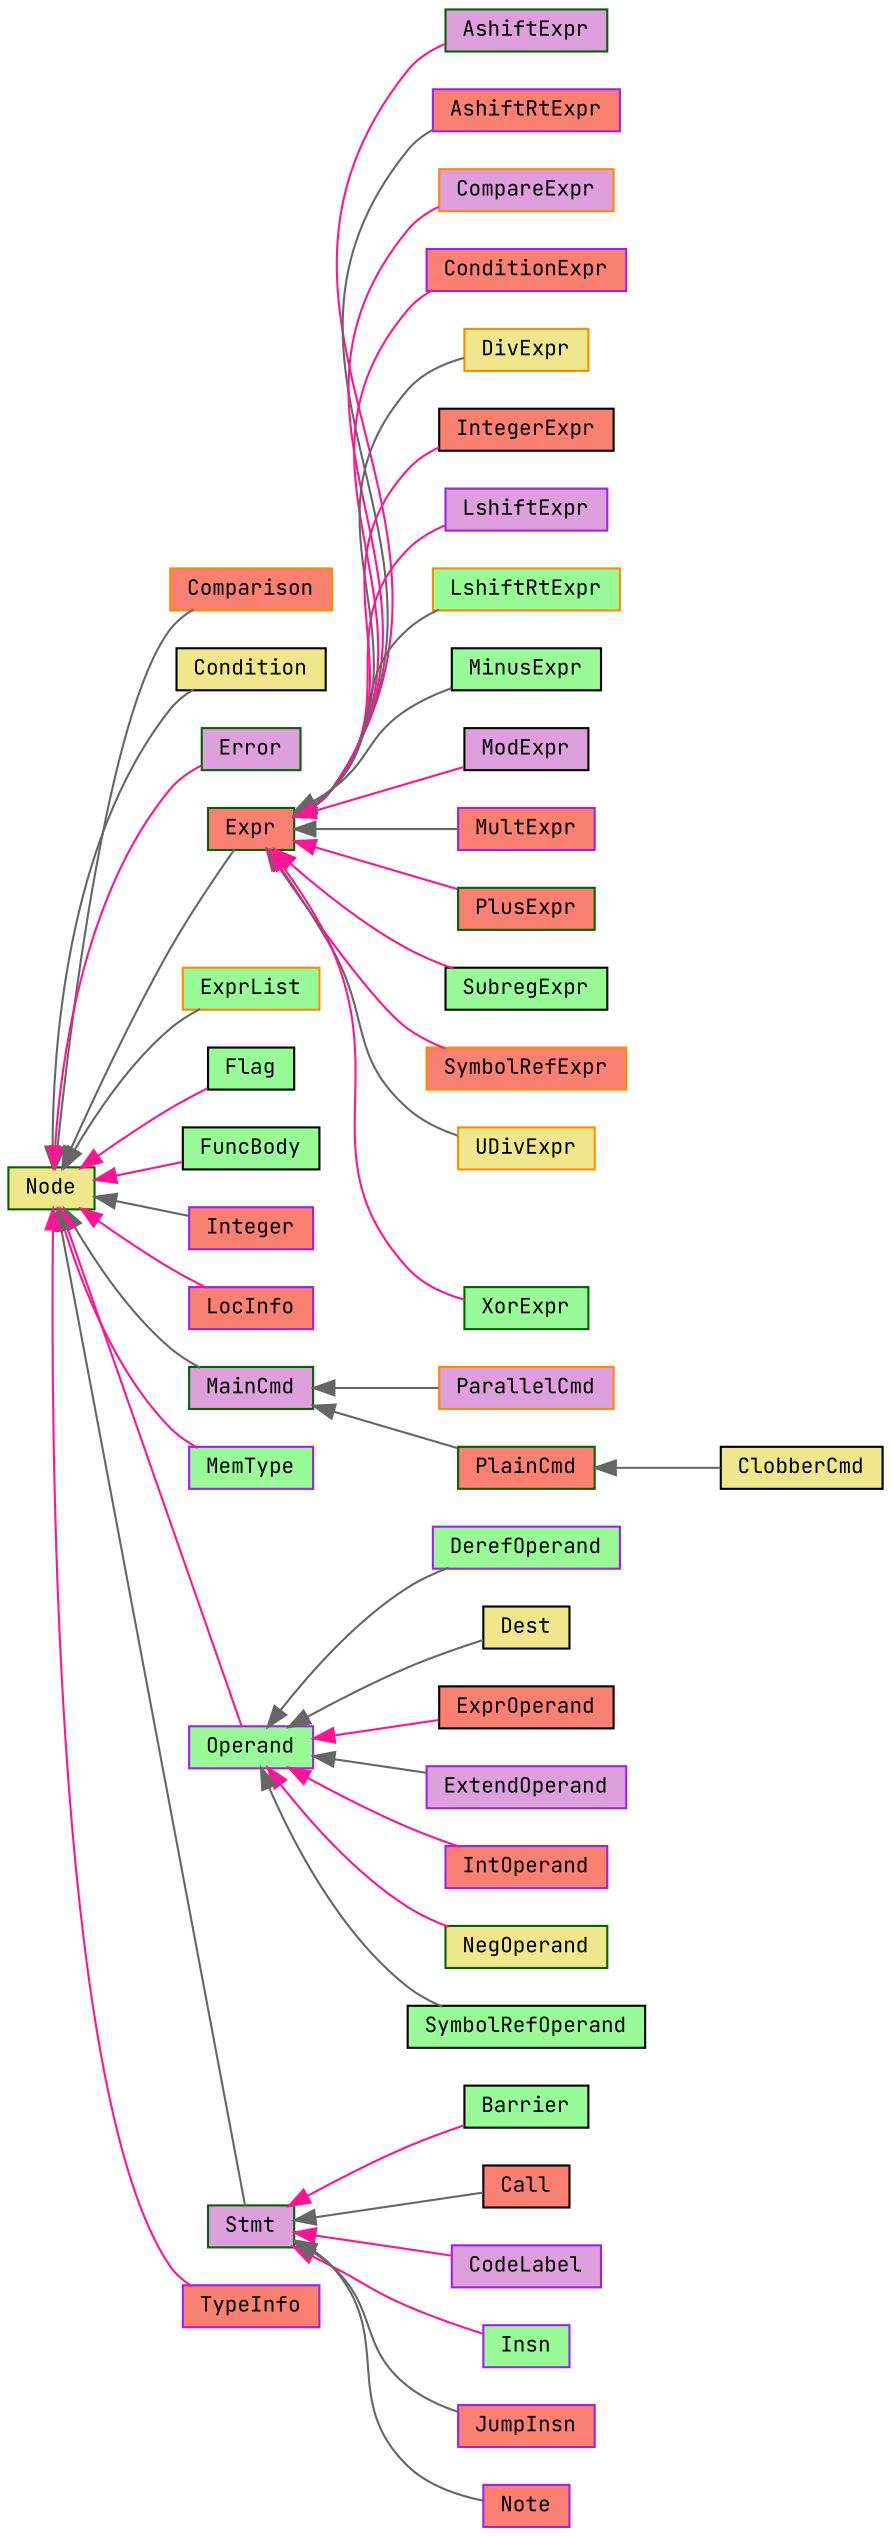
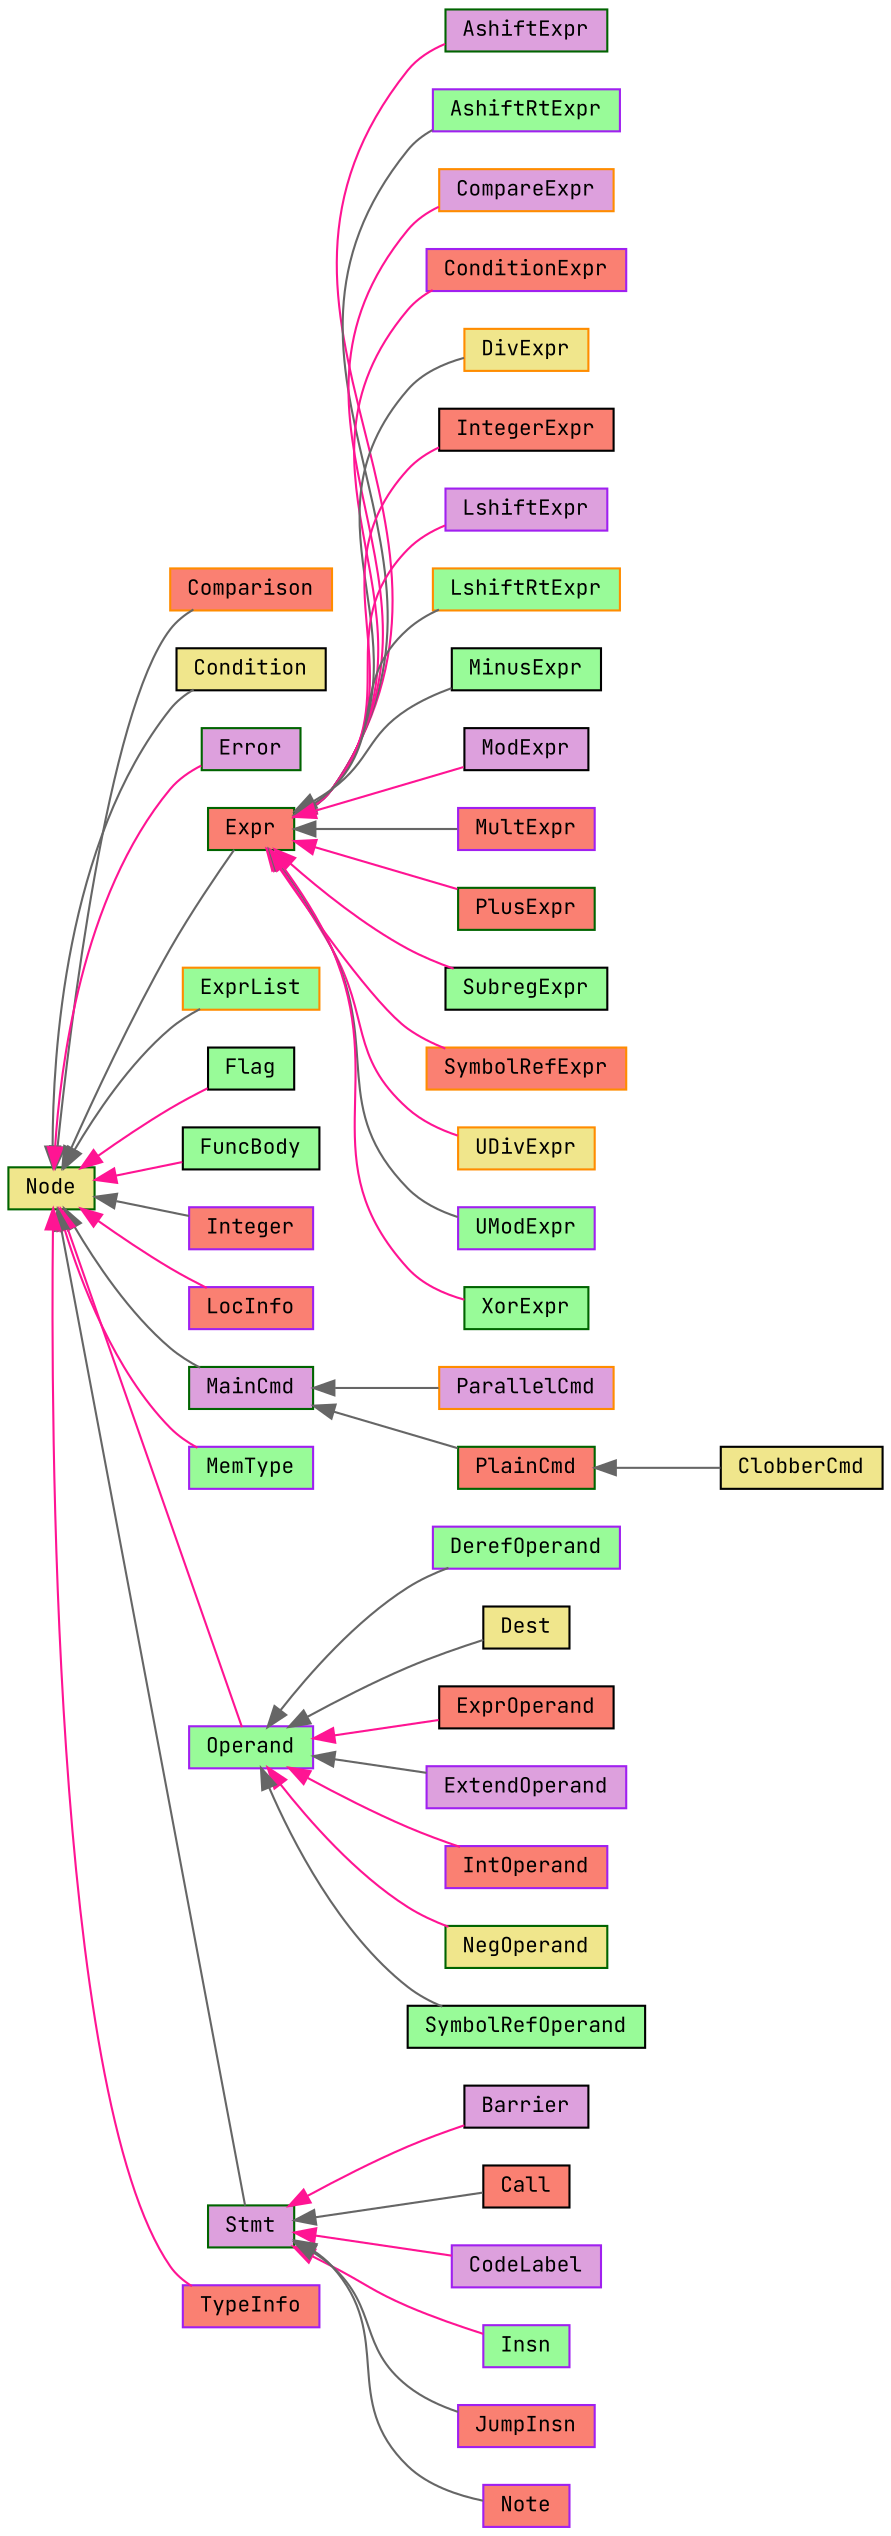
(526, 110) -> (526, 110)
(369, 1054) -> (372, 1061)
none -> (526, 1228)
(526, 2107) -> (526, 2107)
